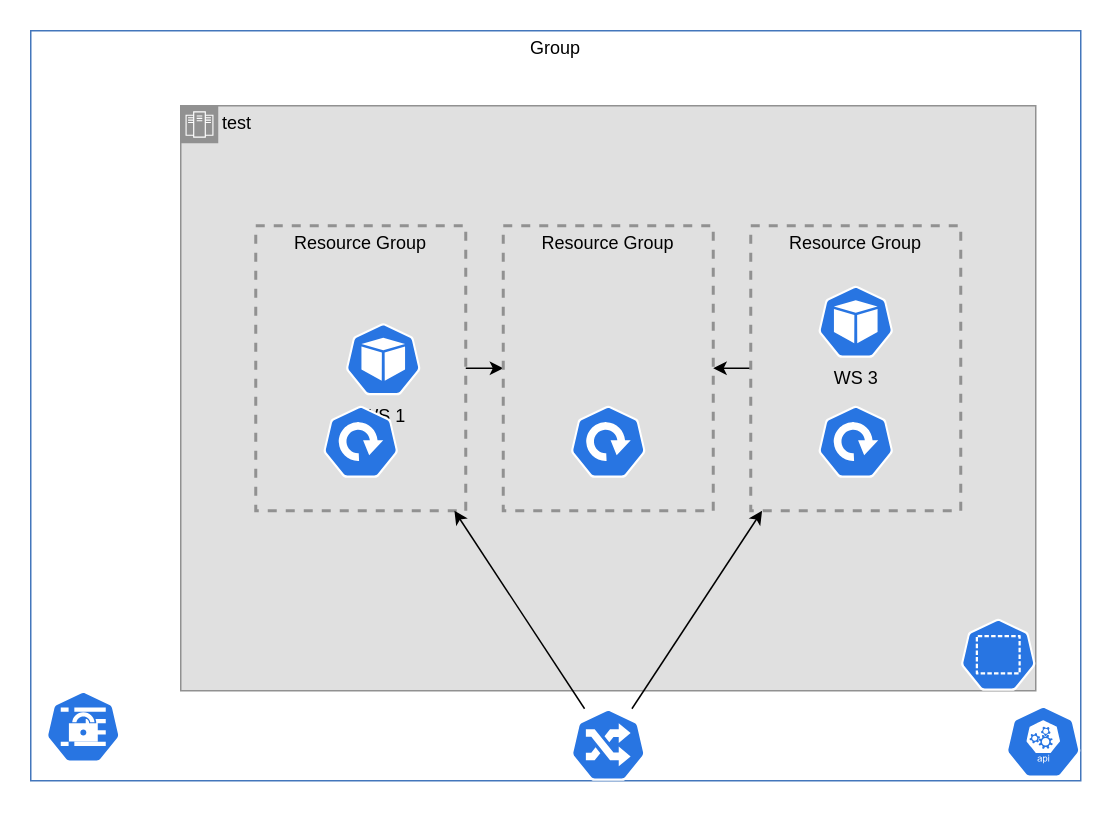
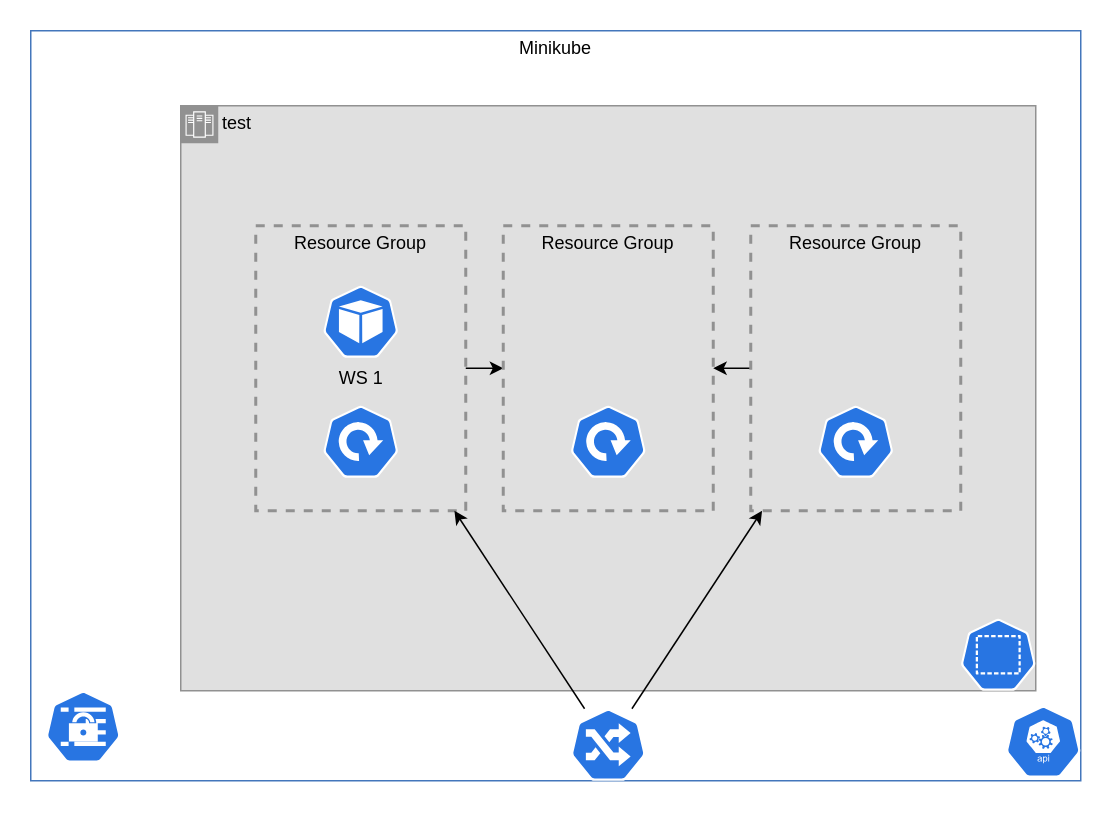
(556, 49) -> (556, 49)
(856, 322) -> none
(383, 359) -> (361, 322)
